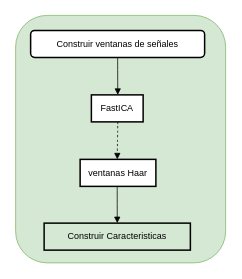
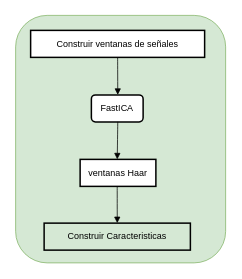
(117, 44) -> (117, 44)
(117, 108) -> (117, 108)
(117, 137) -> (117, 137)
